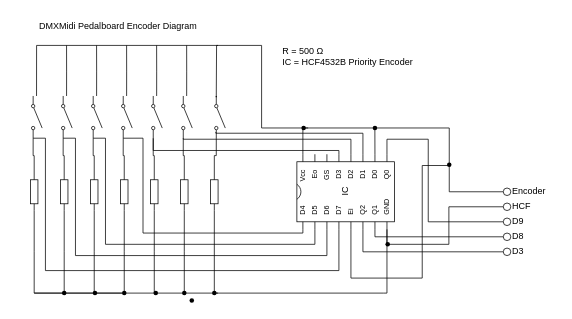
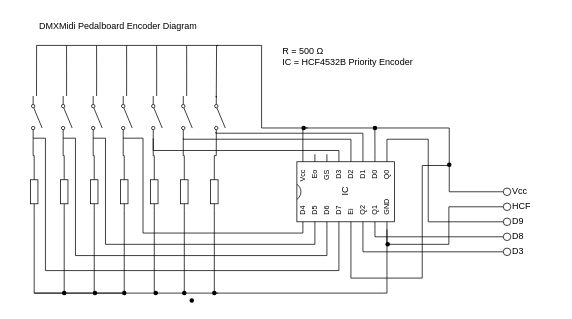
(530, 192) -> (519, 192)
